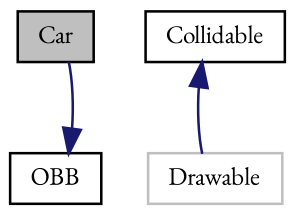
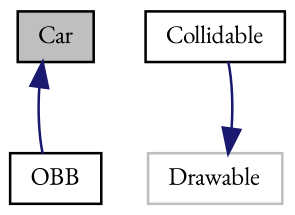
(73, 95) -> (39, 121)
(198, 121) -> (232, 95)
